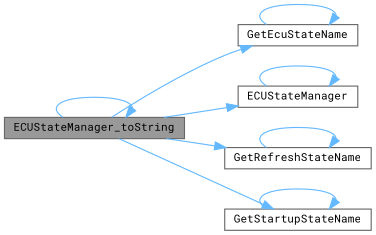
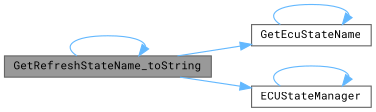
(94, 128) -> (108, 67)
(298, 158) -> none
(298, 220) -> none
